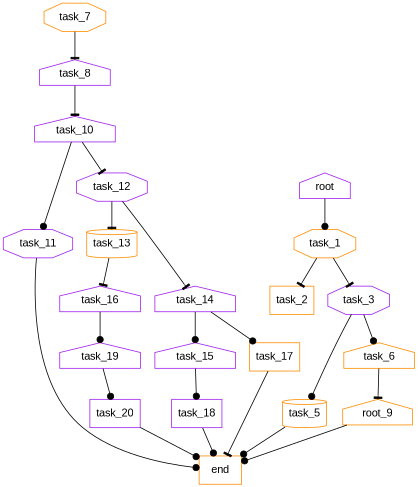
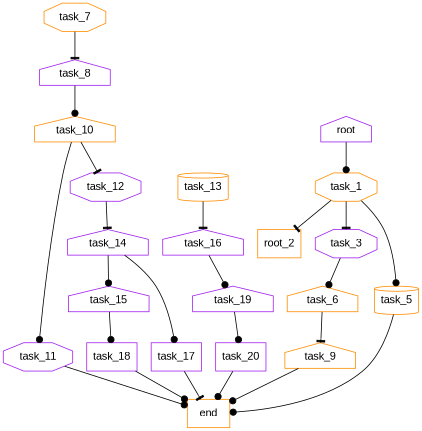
(75, 99) -> (75, 98)
(75, 130) -> (75, 130)
(112, 214) -> none
(292, 300) -> (279, 244)
(332, 353) -> (387, 236)
(275, 357) -> (176, 357)
(378, 413) -> (320, 357)
